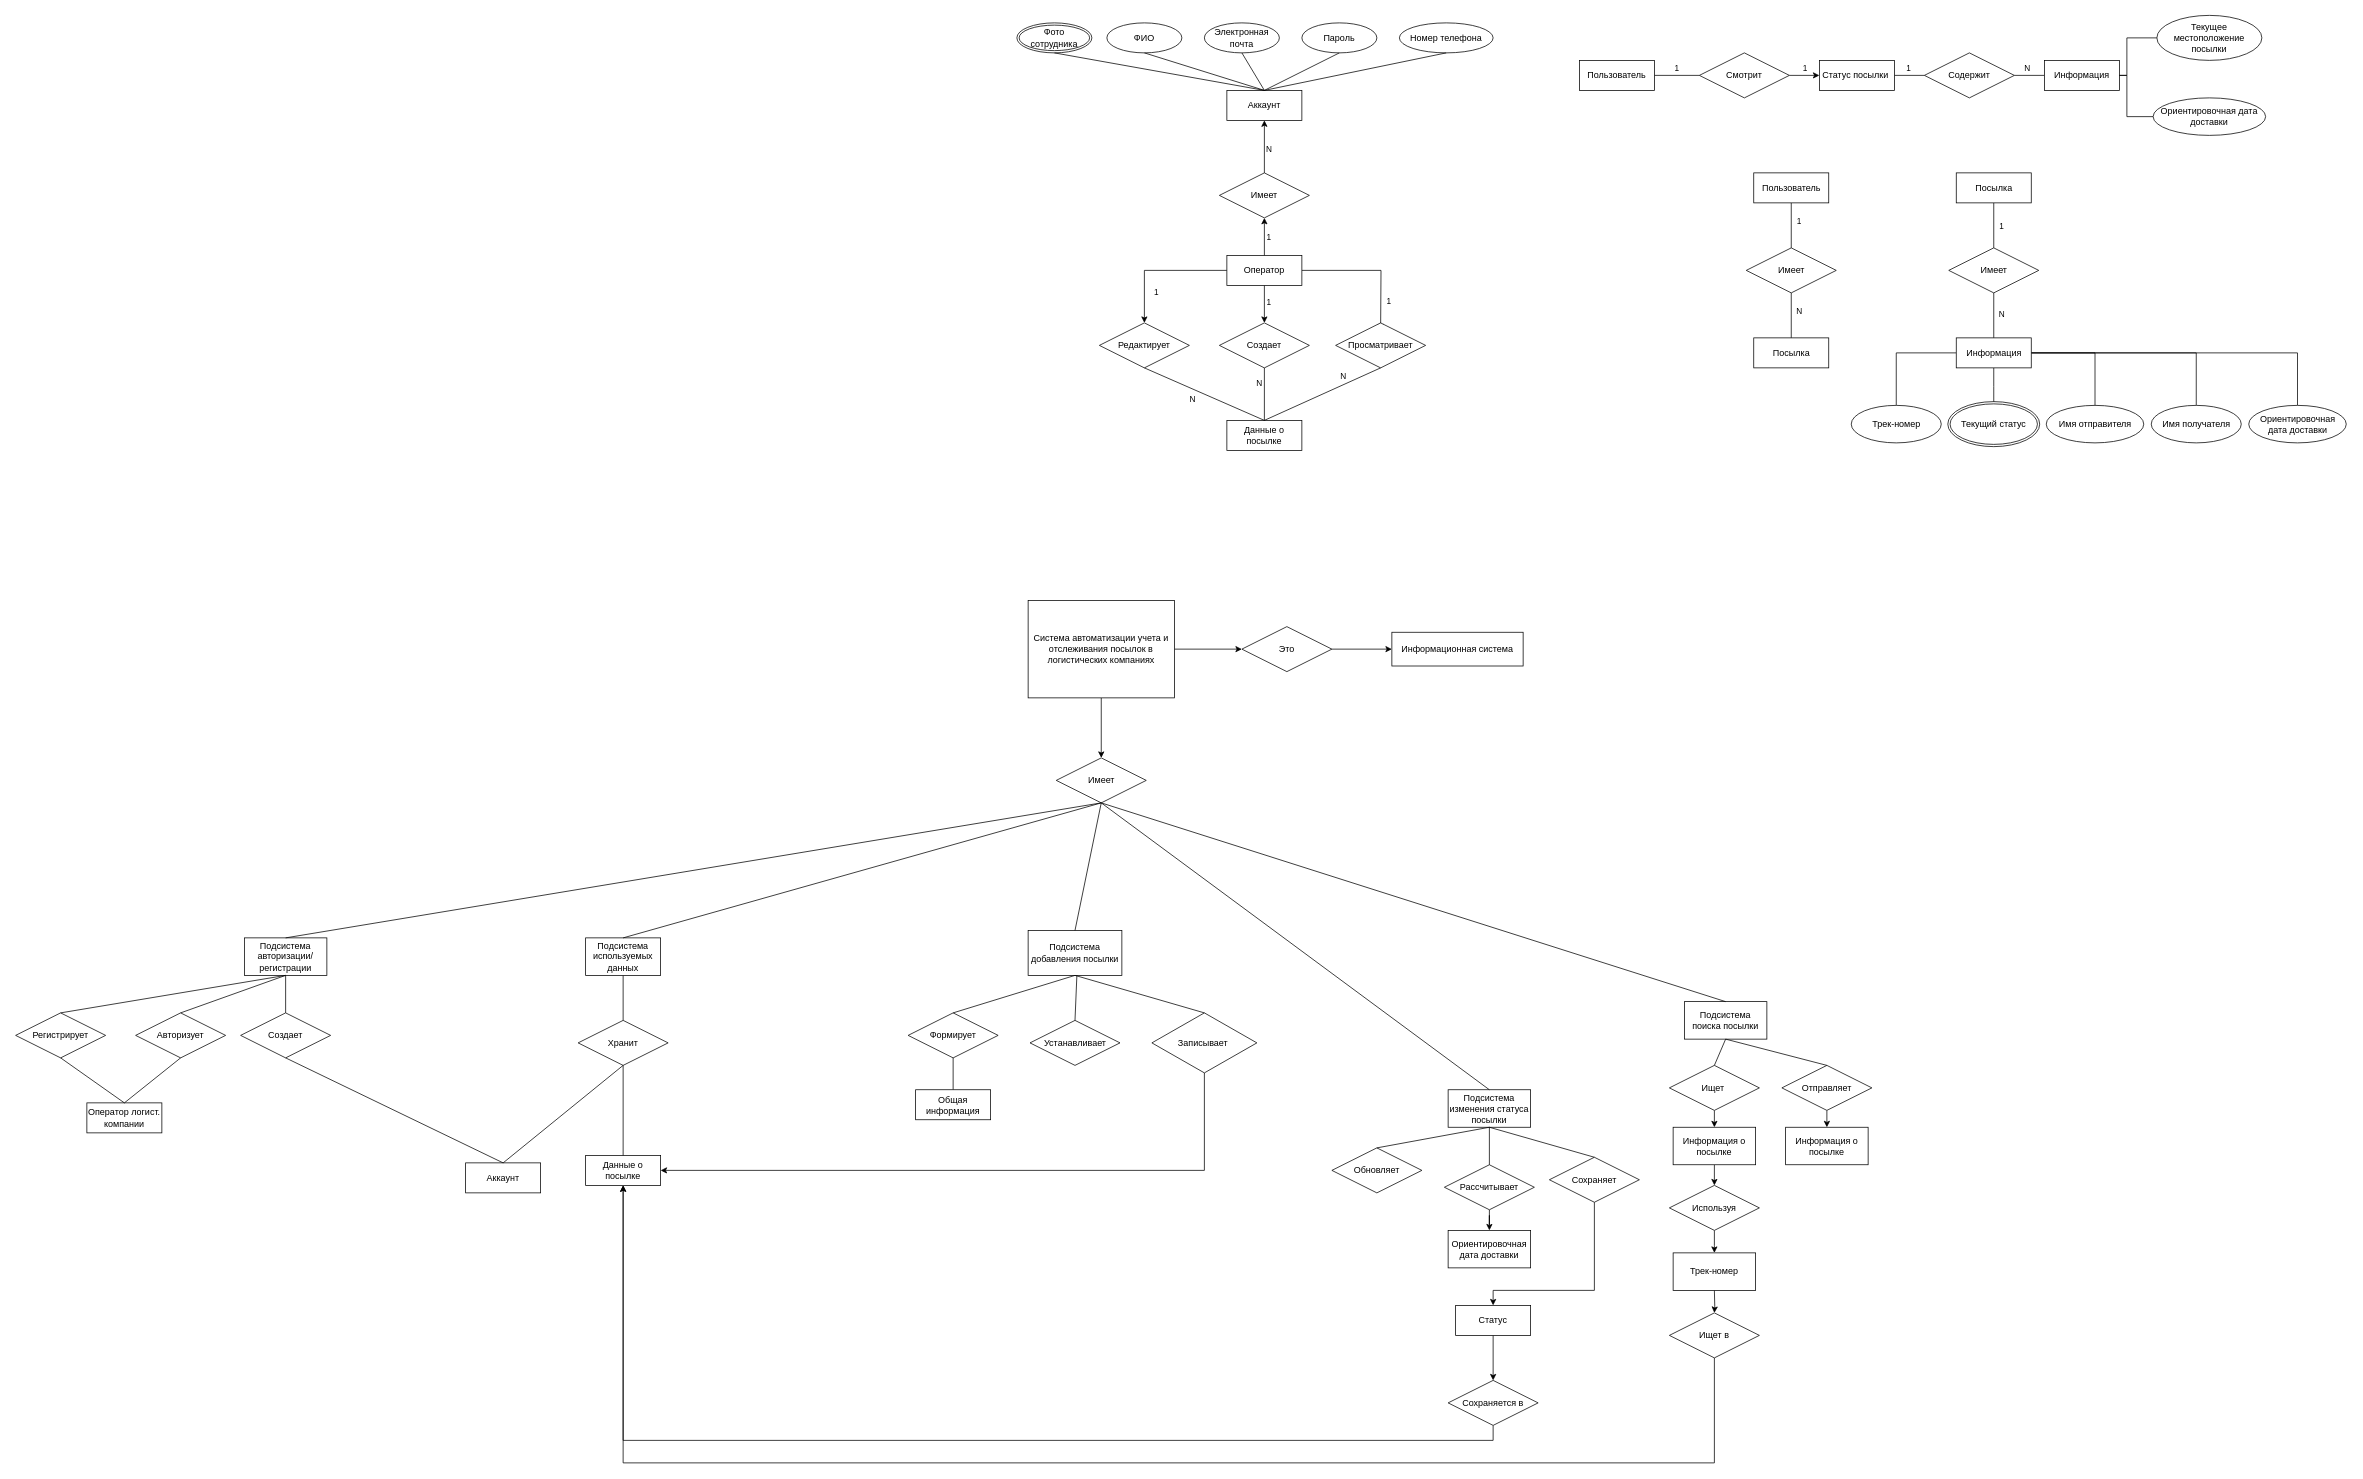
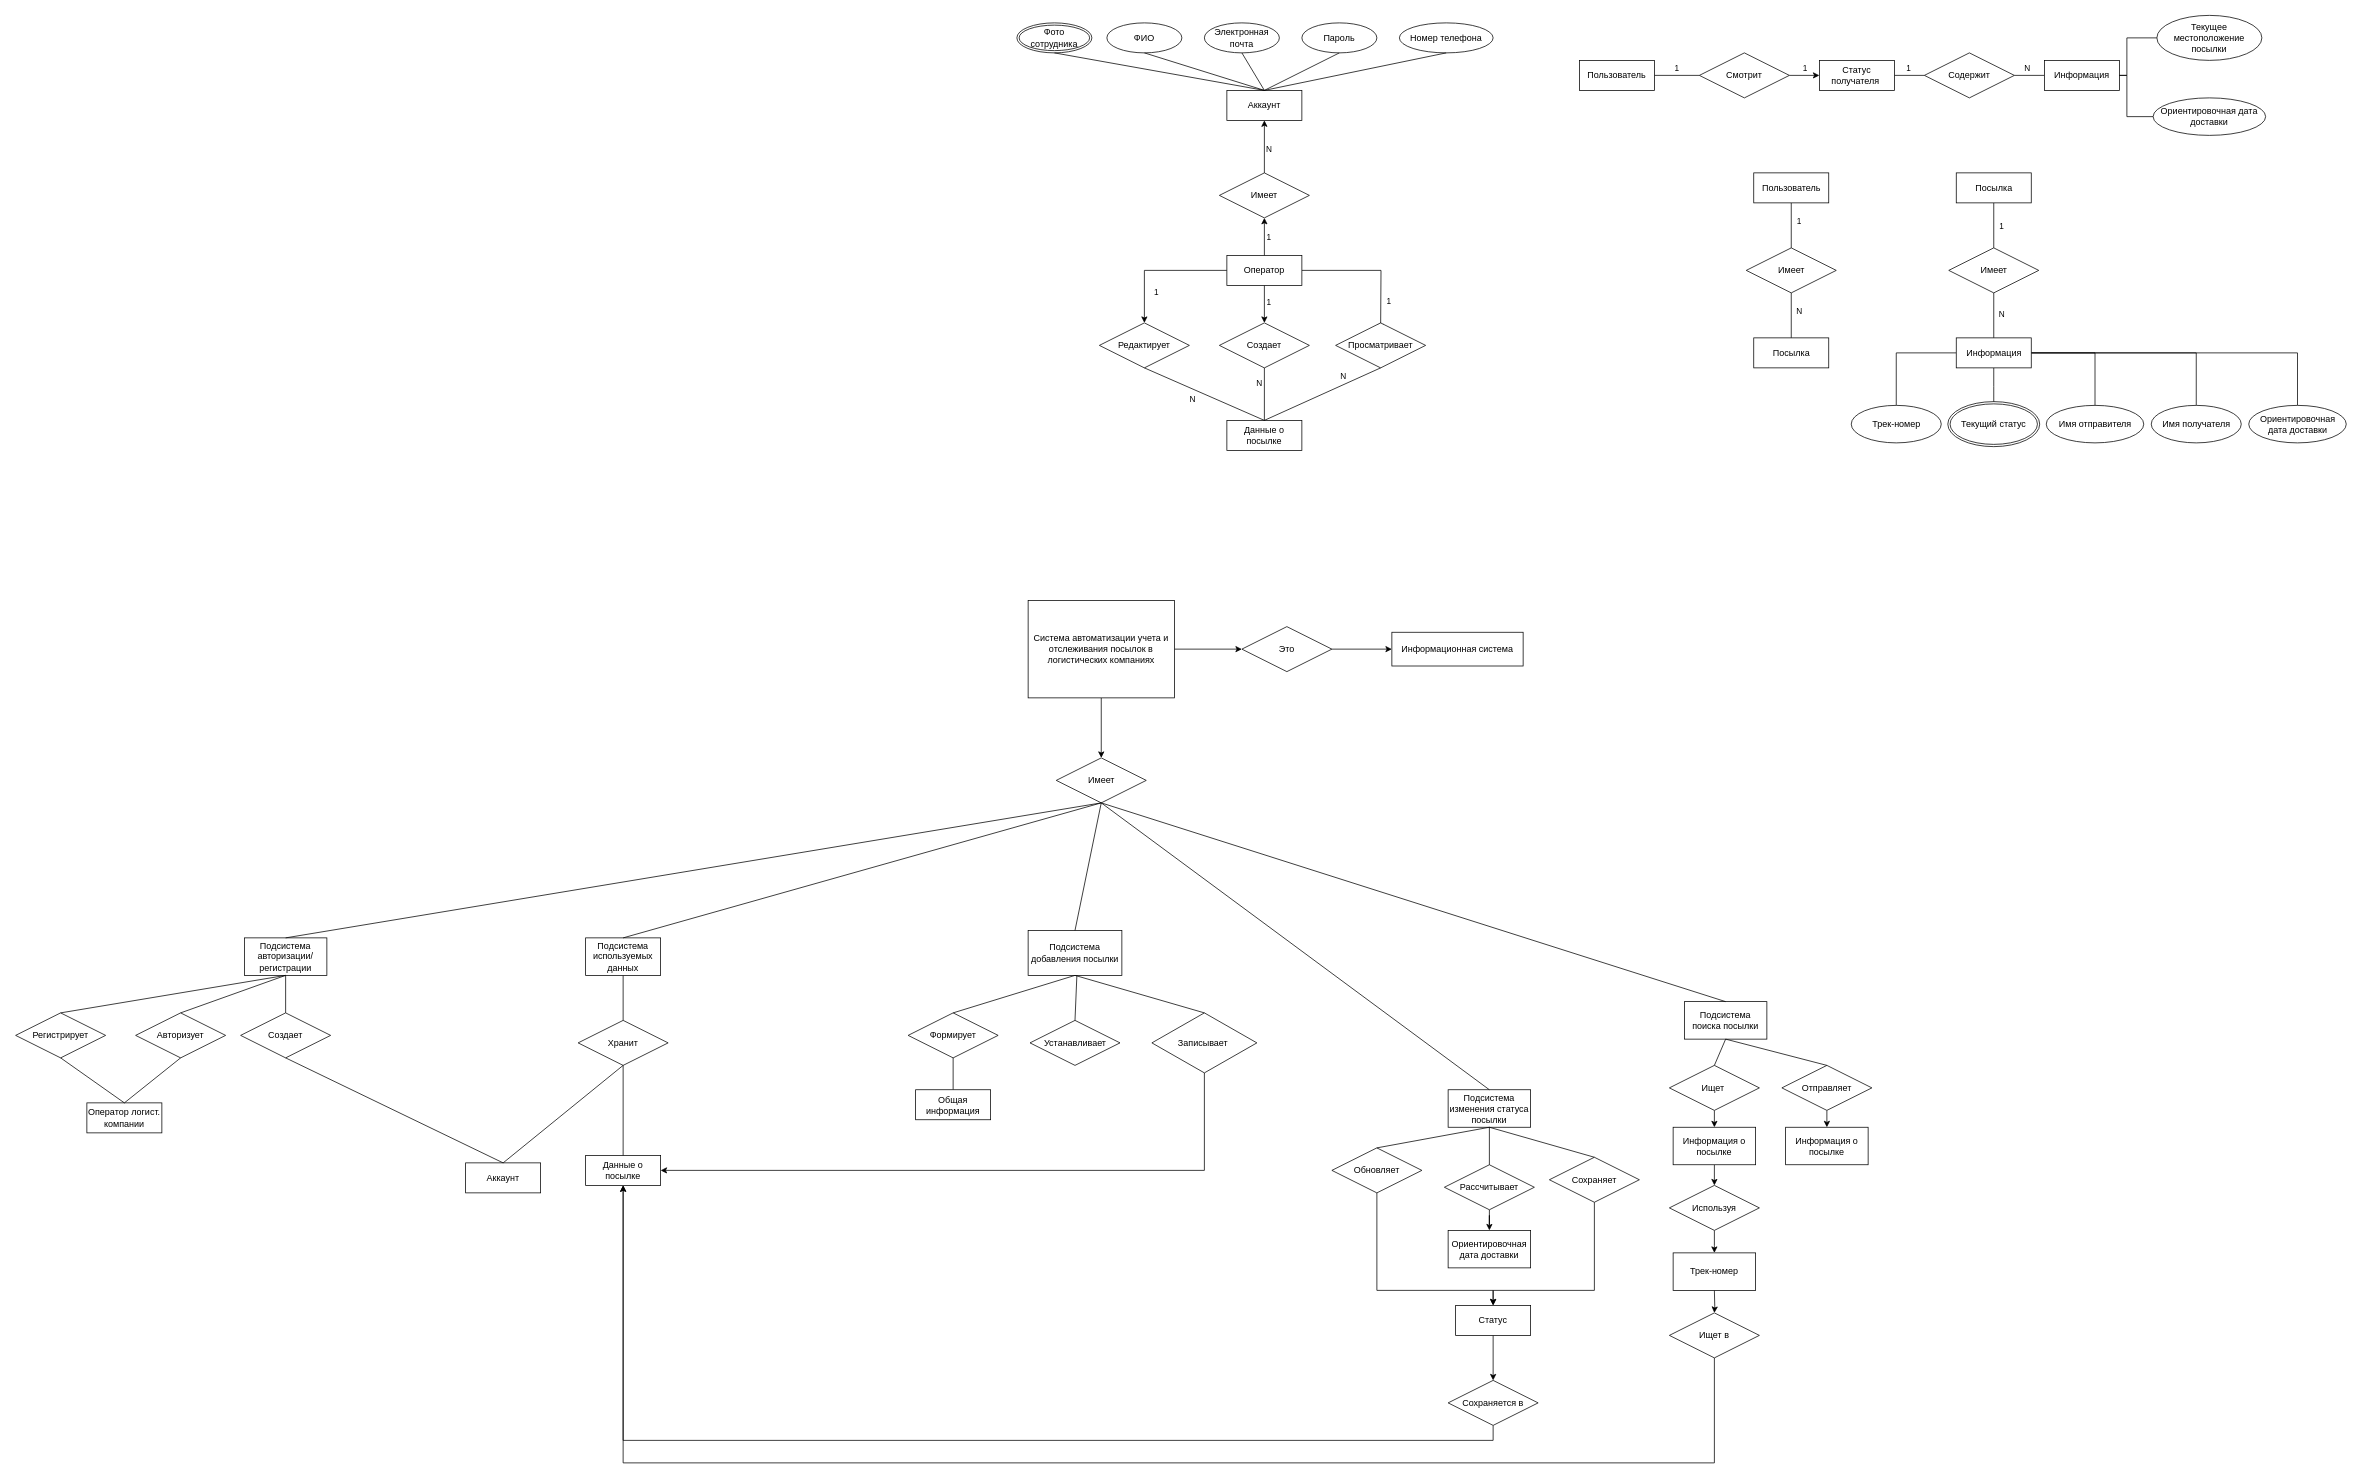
(1857, 75) -> (1857, 75)
none -> (1385, 1290)
